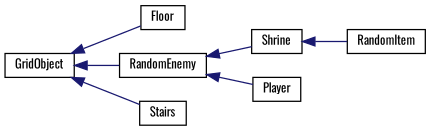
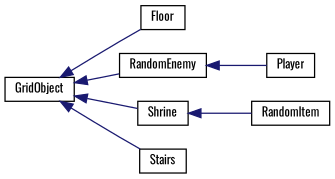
(235, 50) -> (112, 103)
